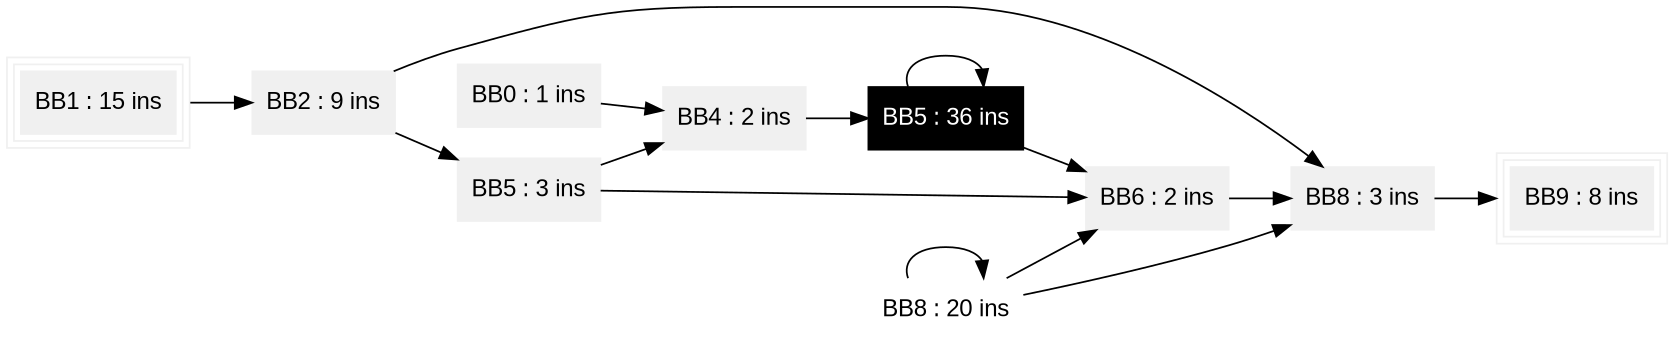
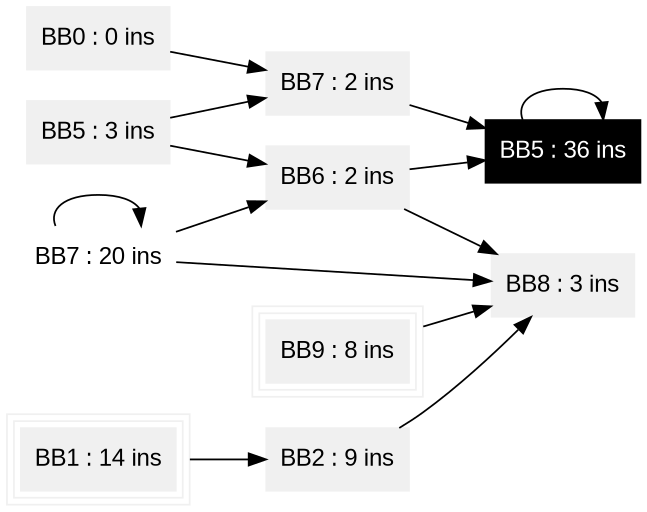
(529, 96) -> (98, 38)
(98, 103) -> (98, 459)
(734, 118) -> (338, 84)
(418, 143) -> none
(1046, 156) -> (439, 166)
(1457, 198) -> (449, 319)
(946, 310) -> (98, 258)
